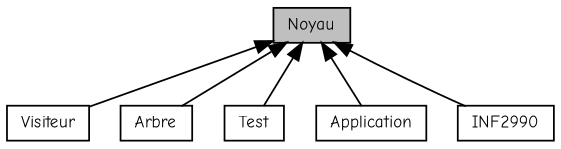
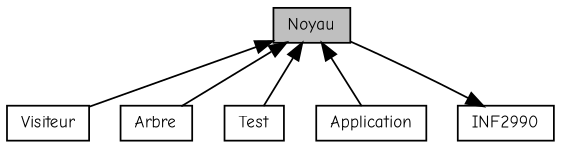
(407, 79) -> (410, 69)
